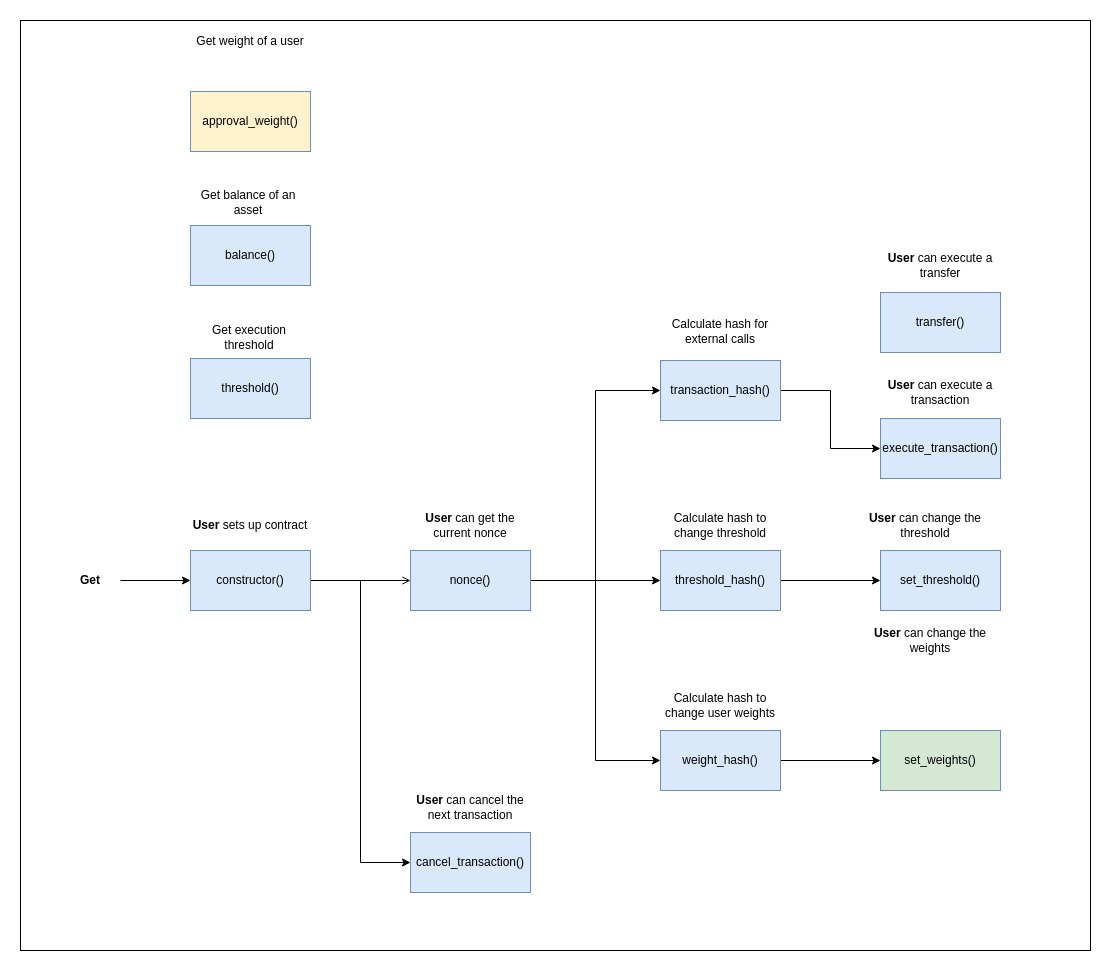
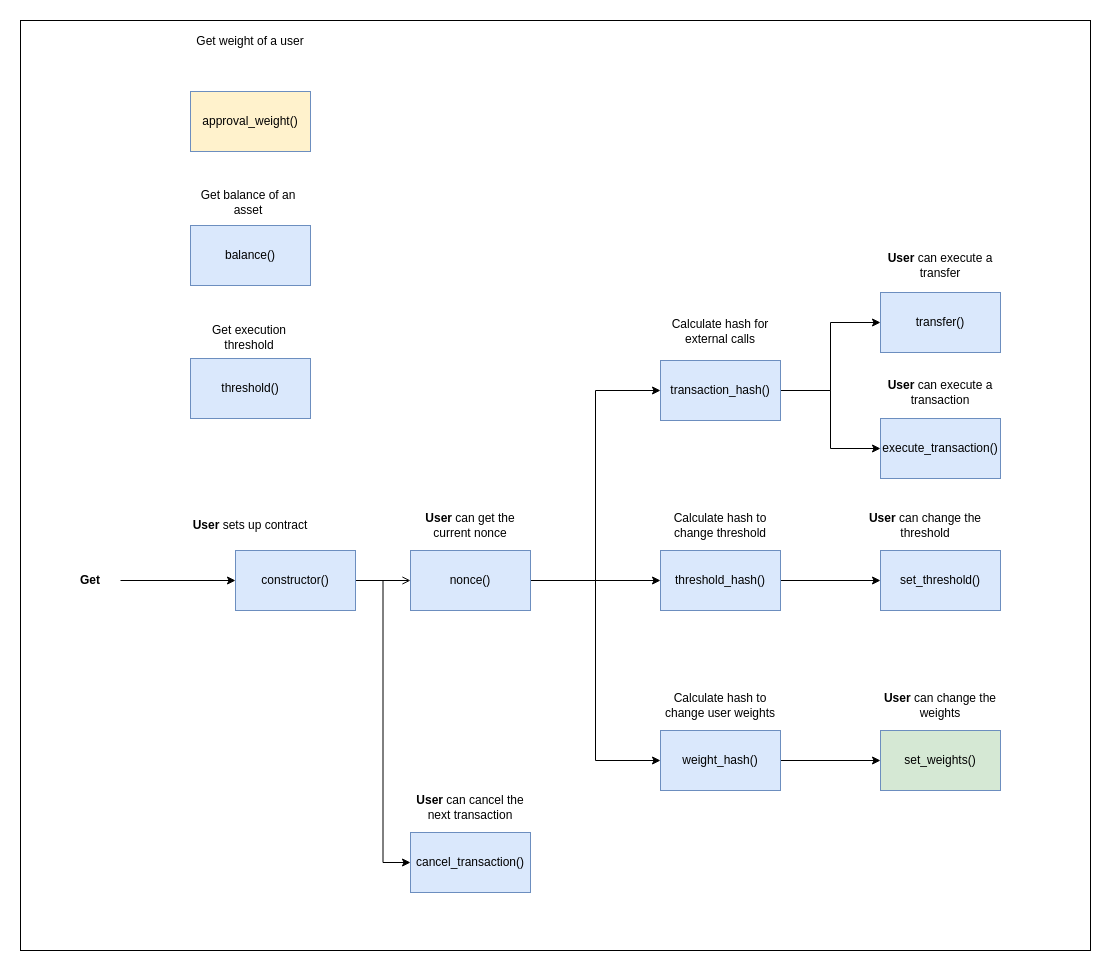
none -> (831, 335)
(251, 581) -> (296, 581)
(931, 641) -> (941, 706)
